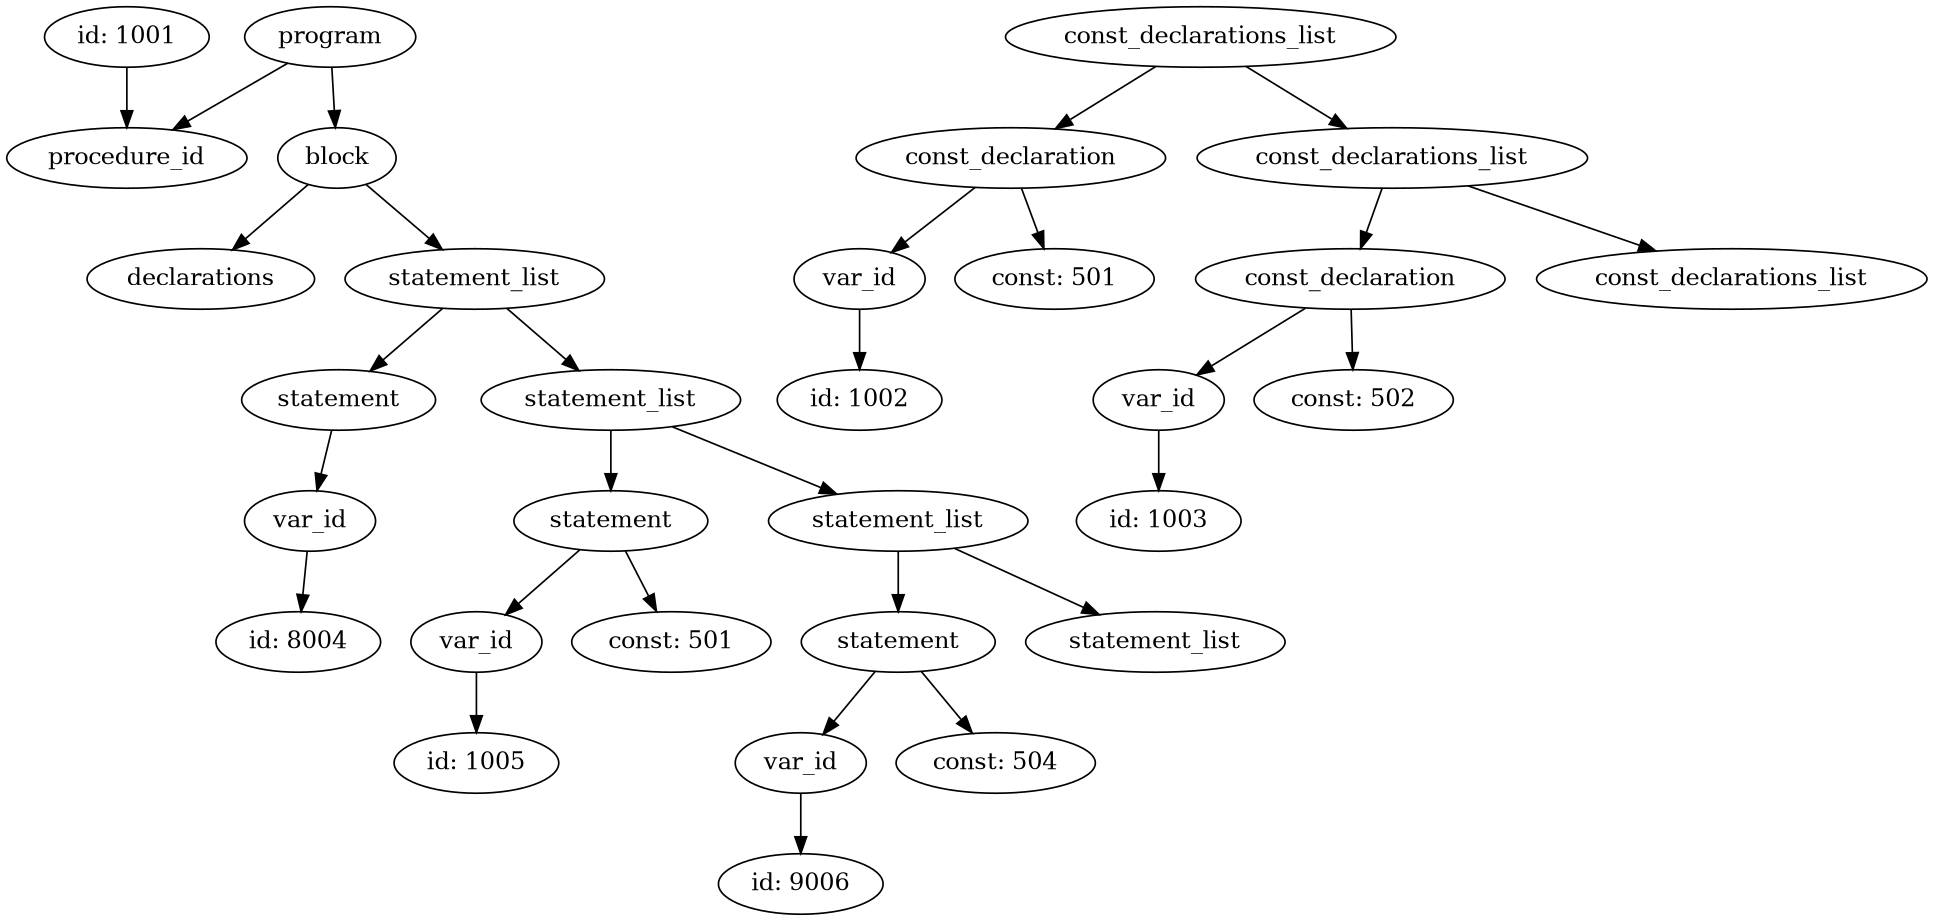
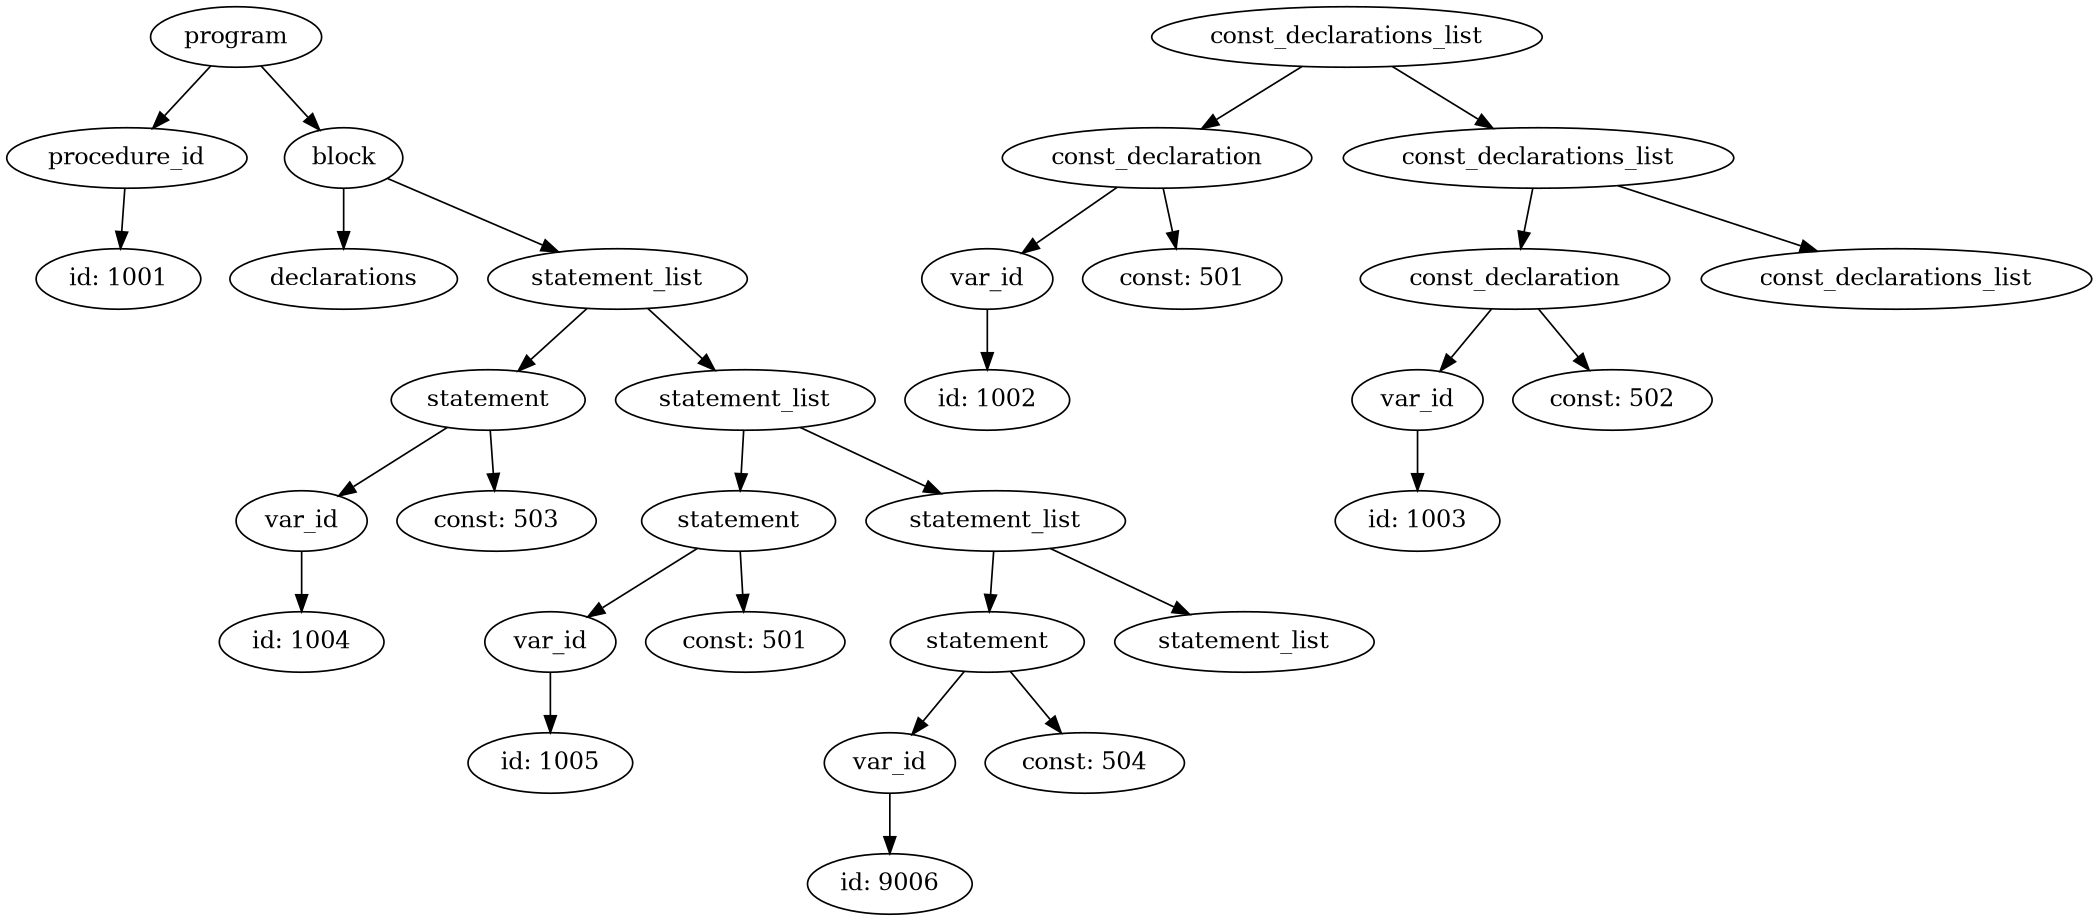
(127, 89) -> (123, 210)
none -> (497, 521)
(298, 642) -> (302, 642)
